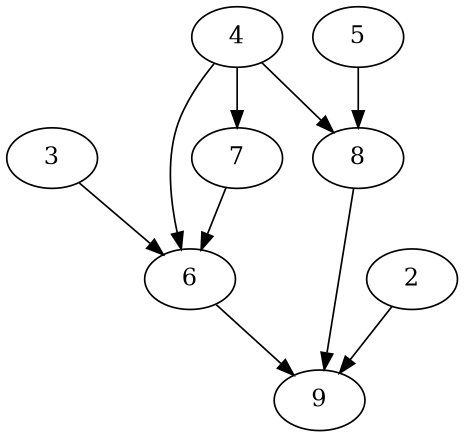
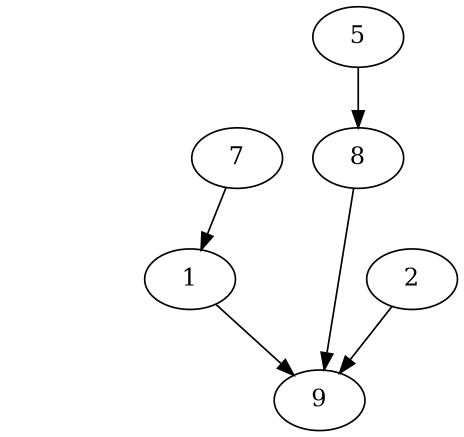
(237, 37) -> none
(52, 158) -> none
(190, 279) -> (190, 279)
